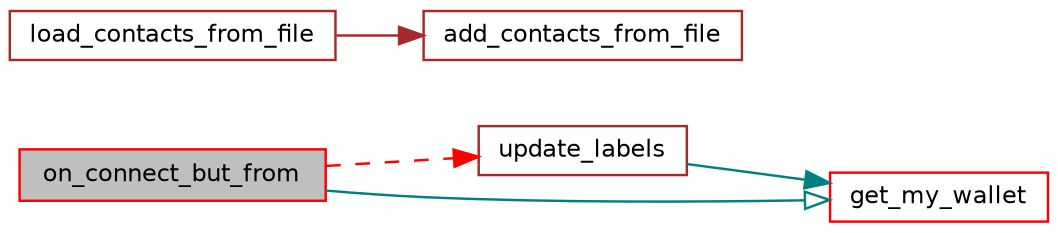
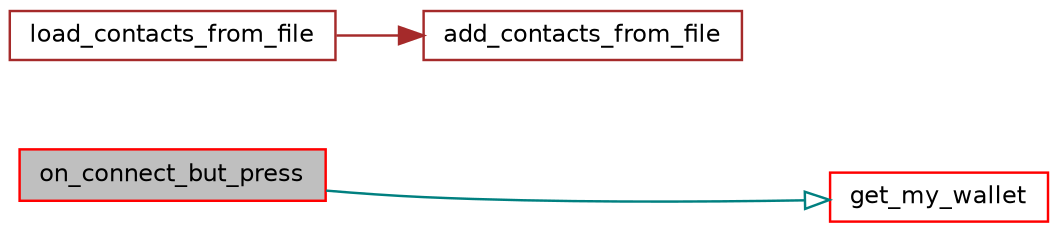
(583, 151) -> none
(173, 175) -> (173, 175)
